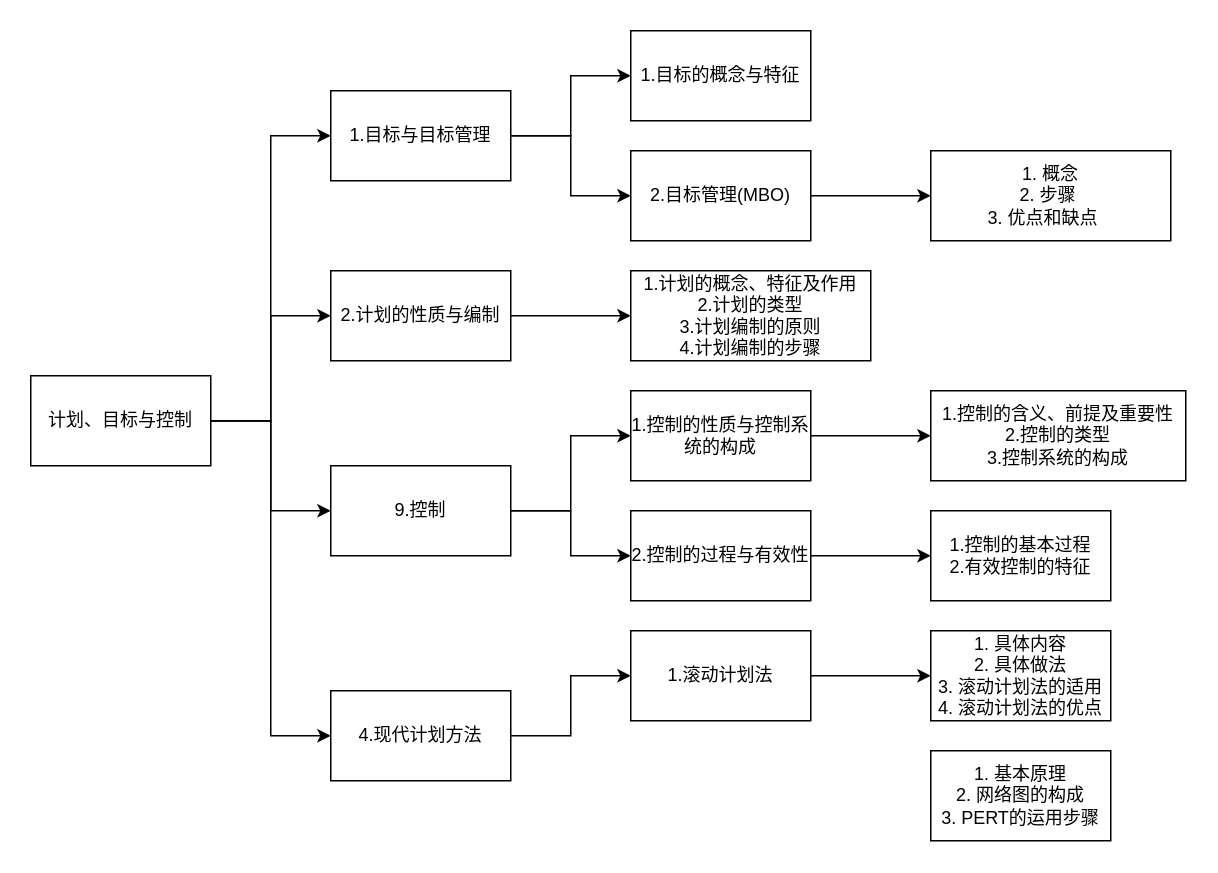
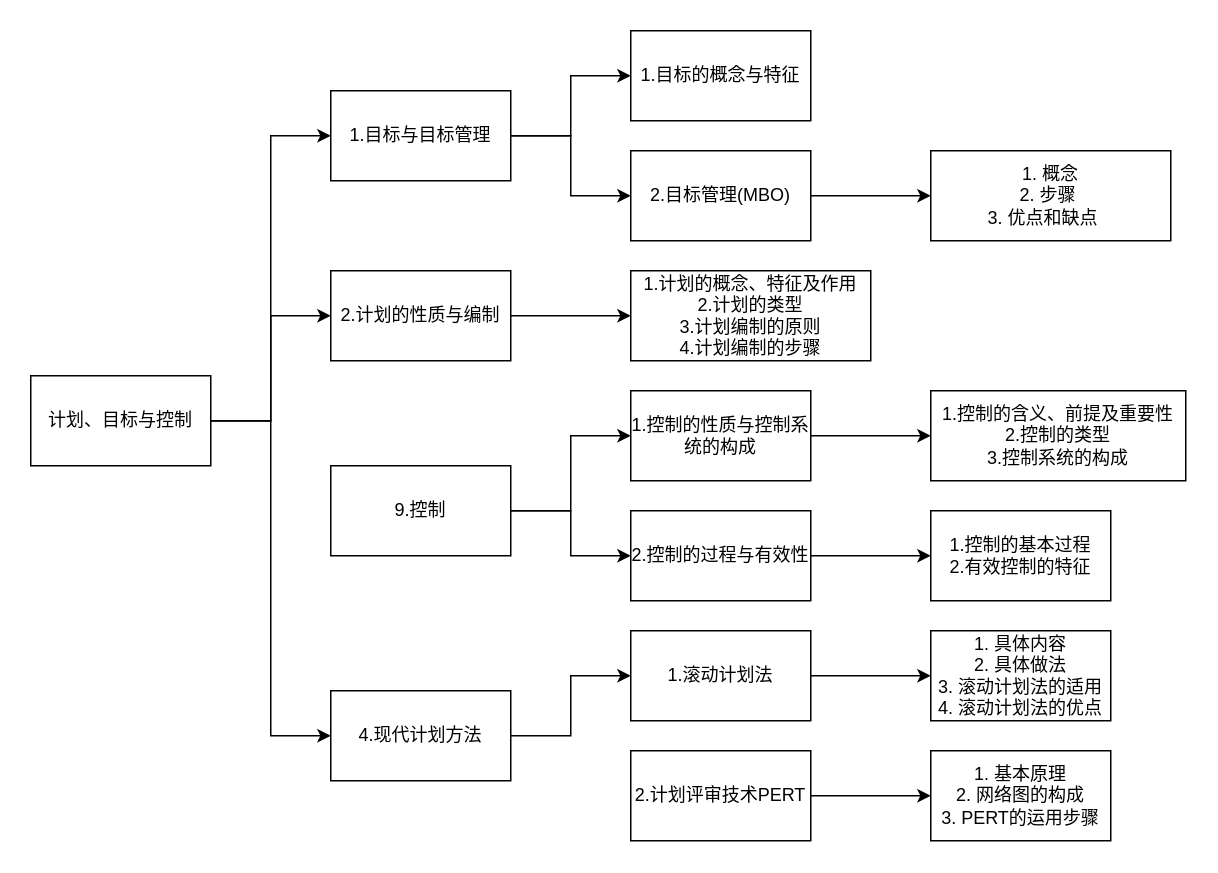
(297, 511) -> none
none -> (721, 796)
none -> (866, 796)
